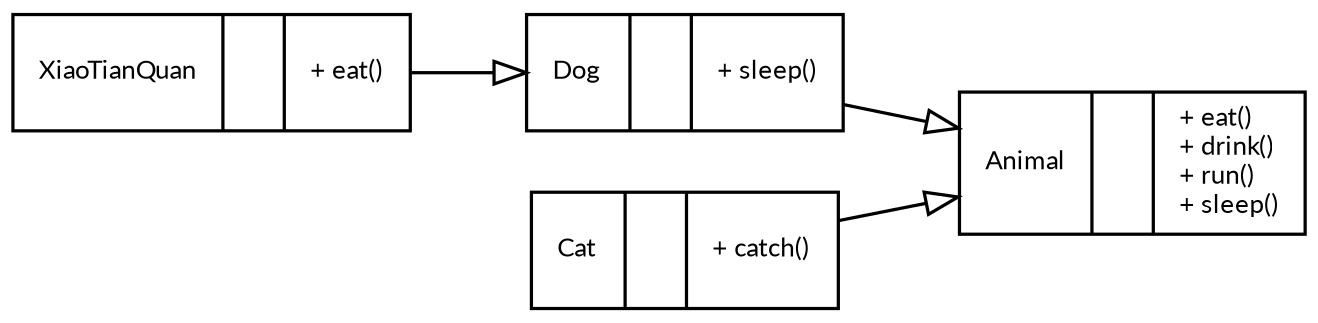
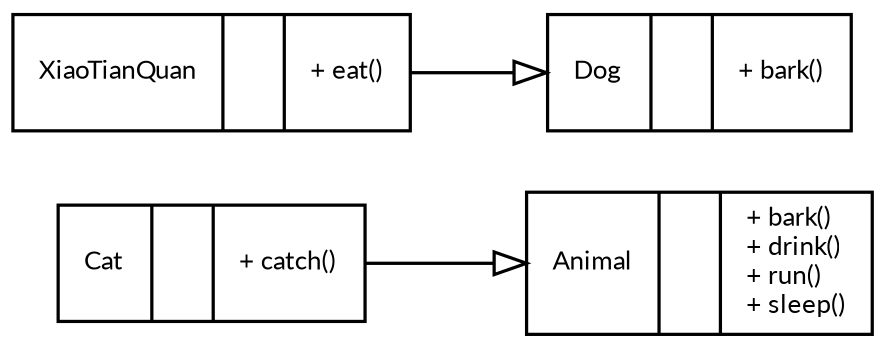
(767, 71) -> (782, 71)
(885, 113) -> none
(1216, 118) -> (790, 218)
